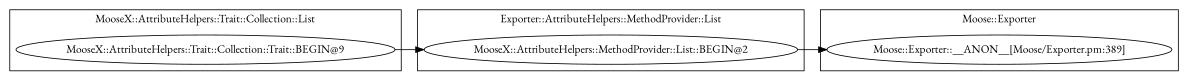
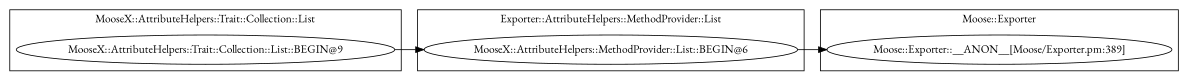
(206, 50) -> (206, 50)
(611, 50) -> (611, 50)
